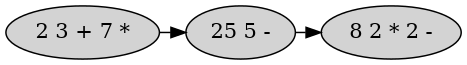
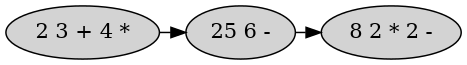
(83, 32) -> (83, 32)
(241, 32) -> (241, 32)
